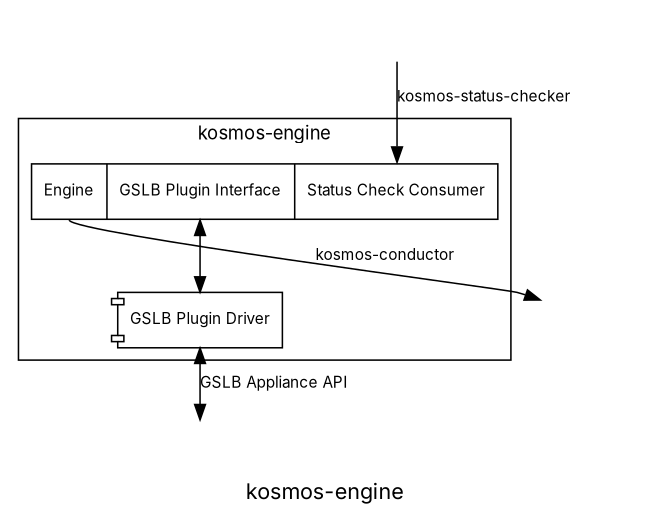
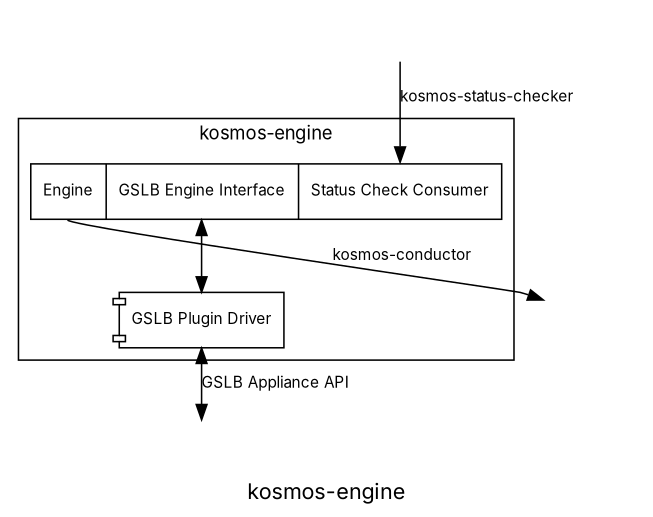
(201, 191) -> (202, 191)
